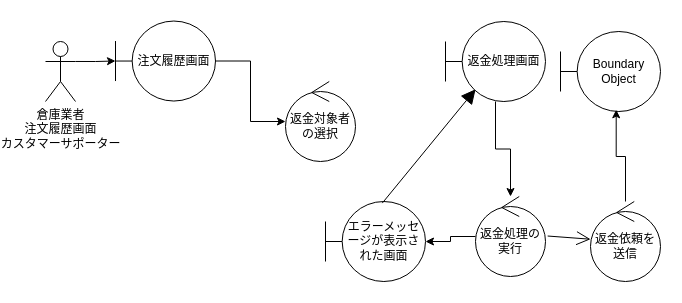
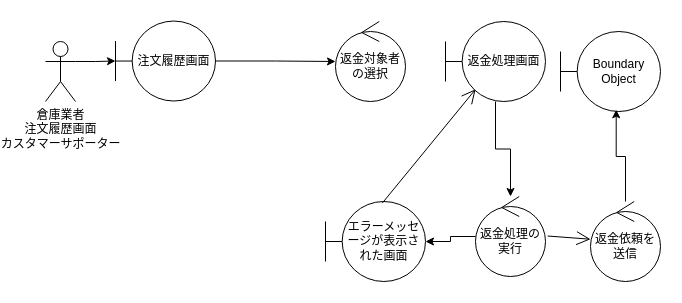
(466, 101) -> (470, 96)
(321, 122) -> (371, 62)
